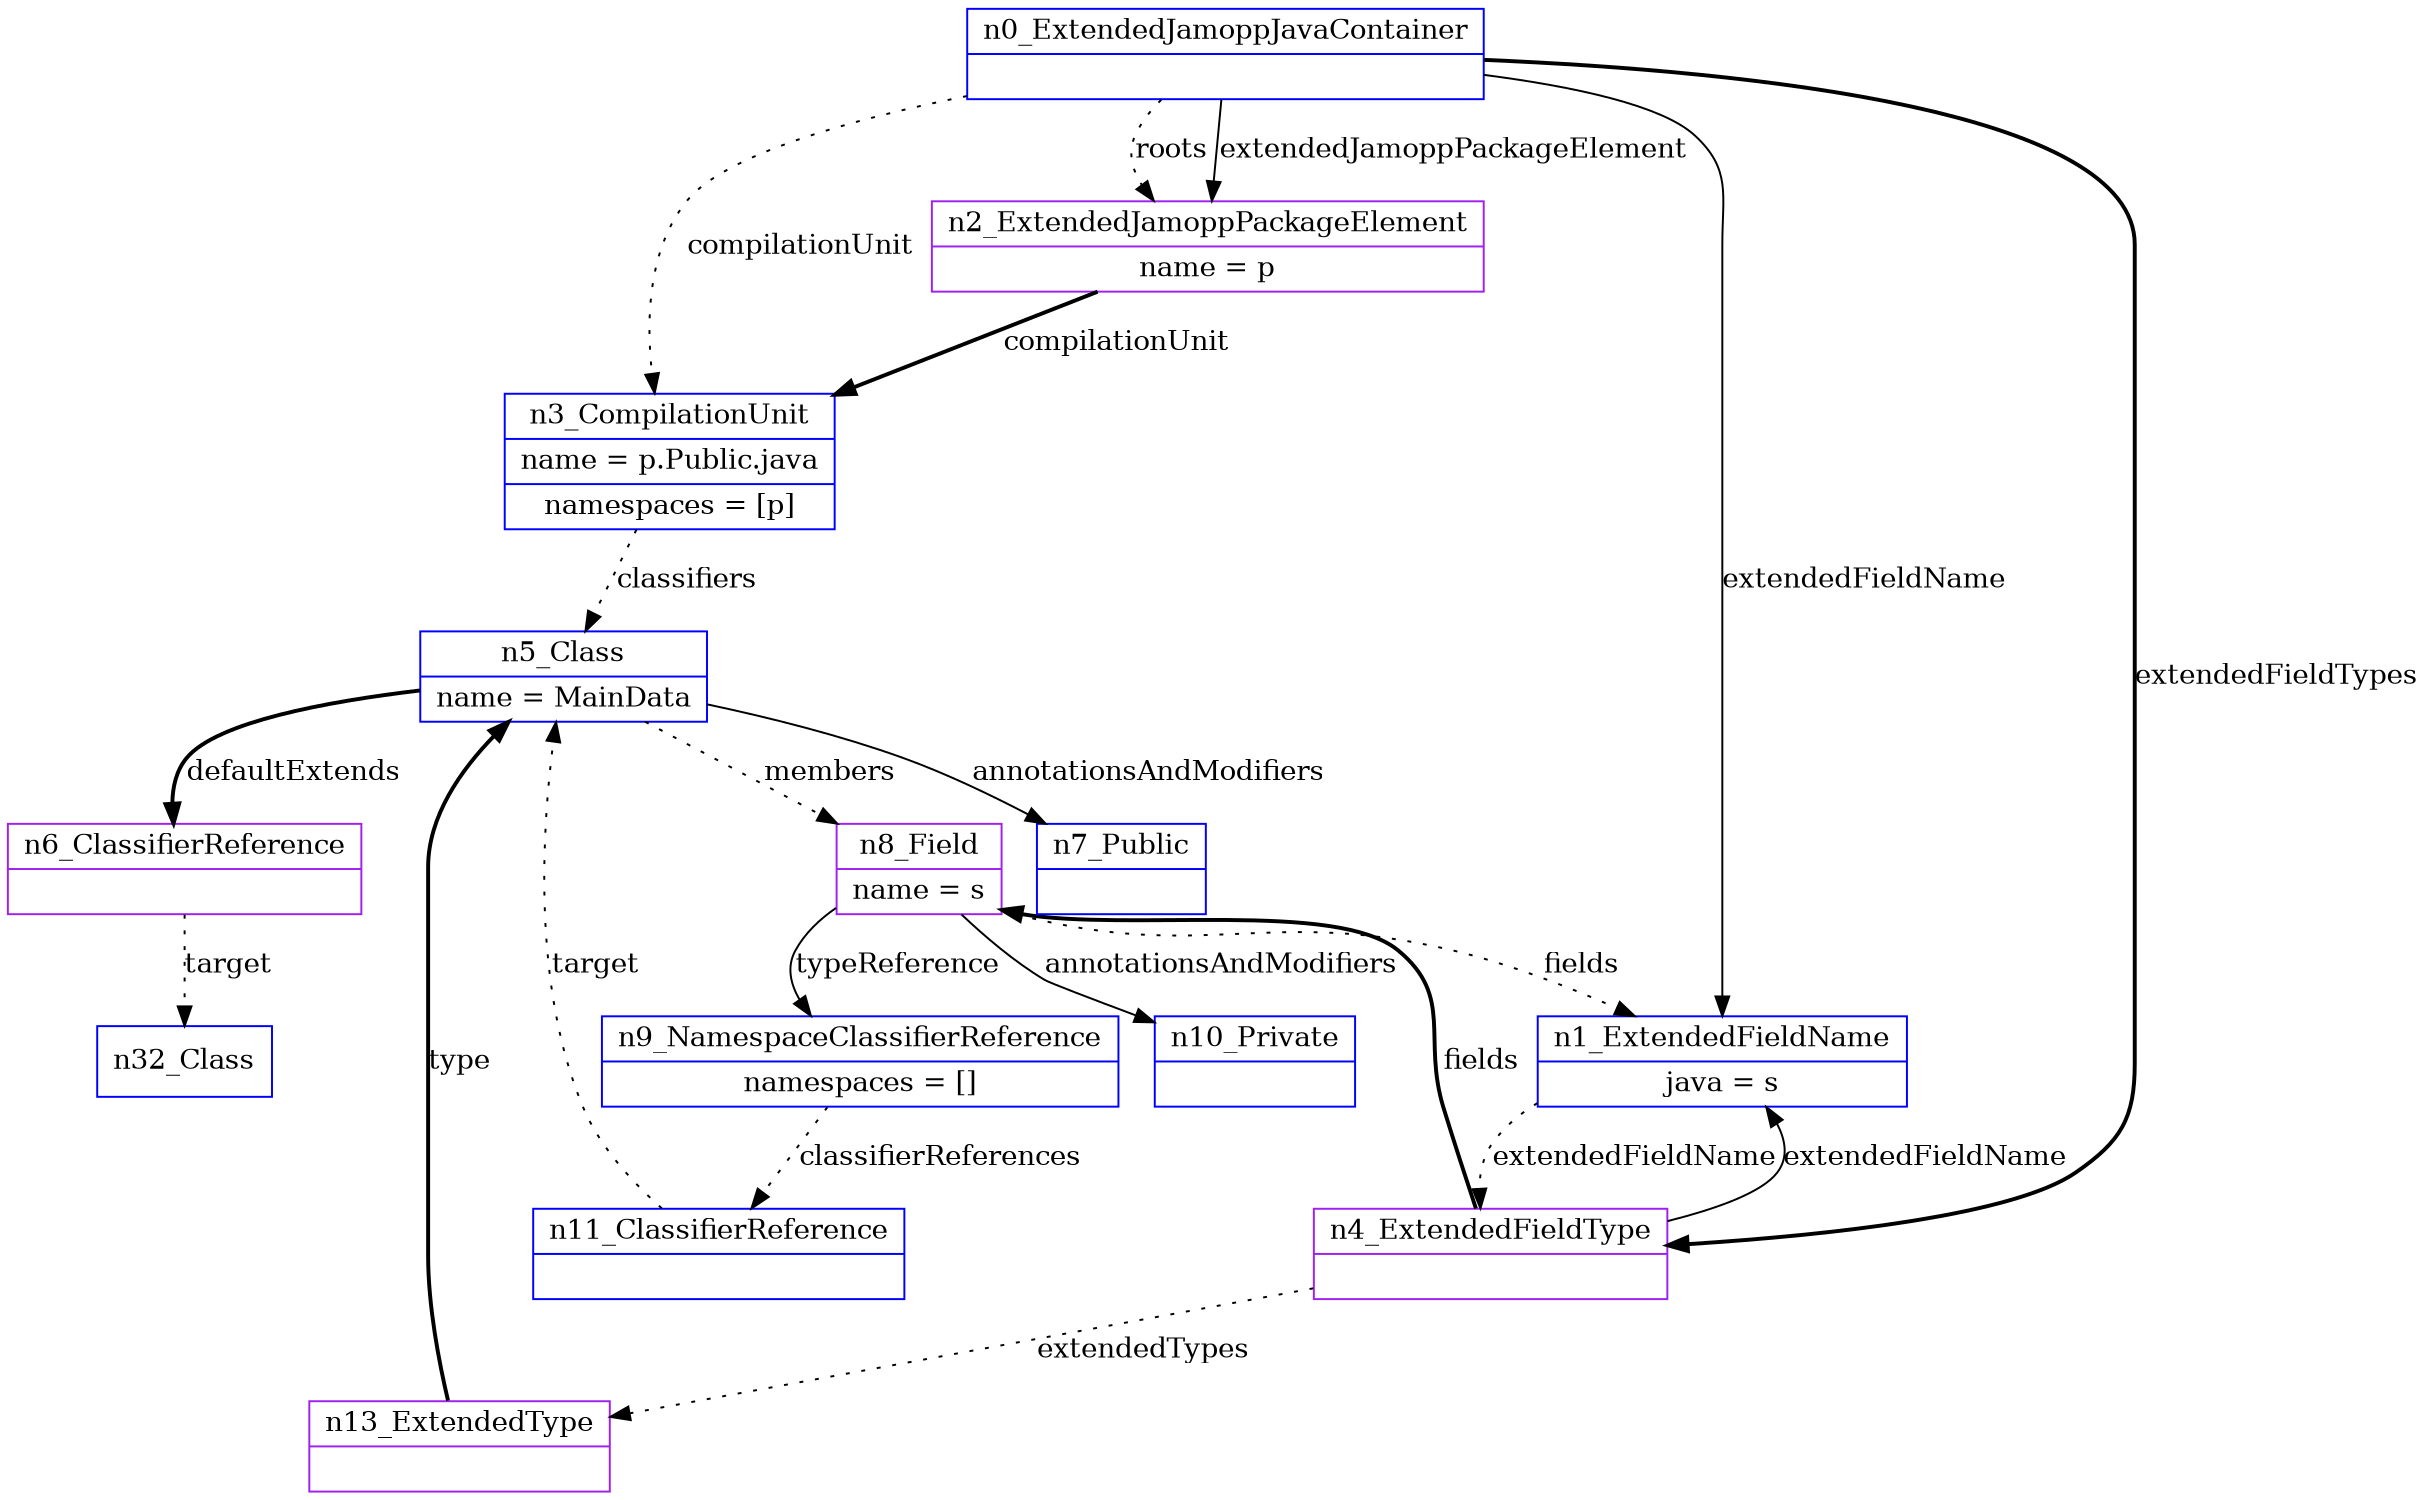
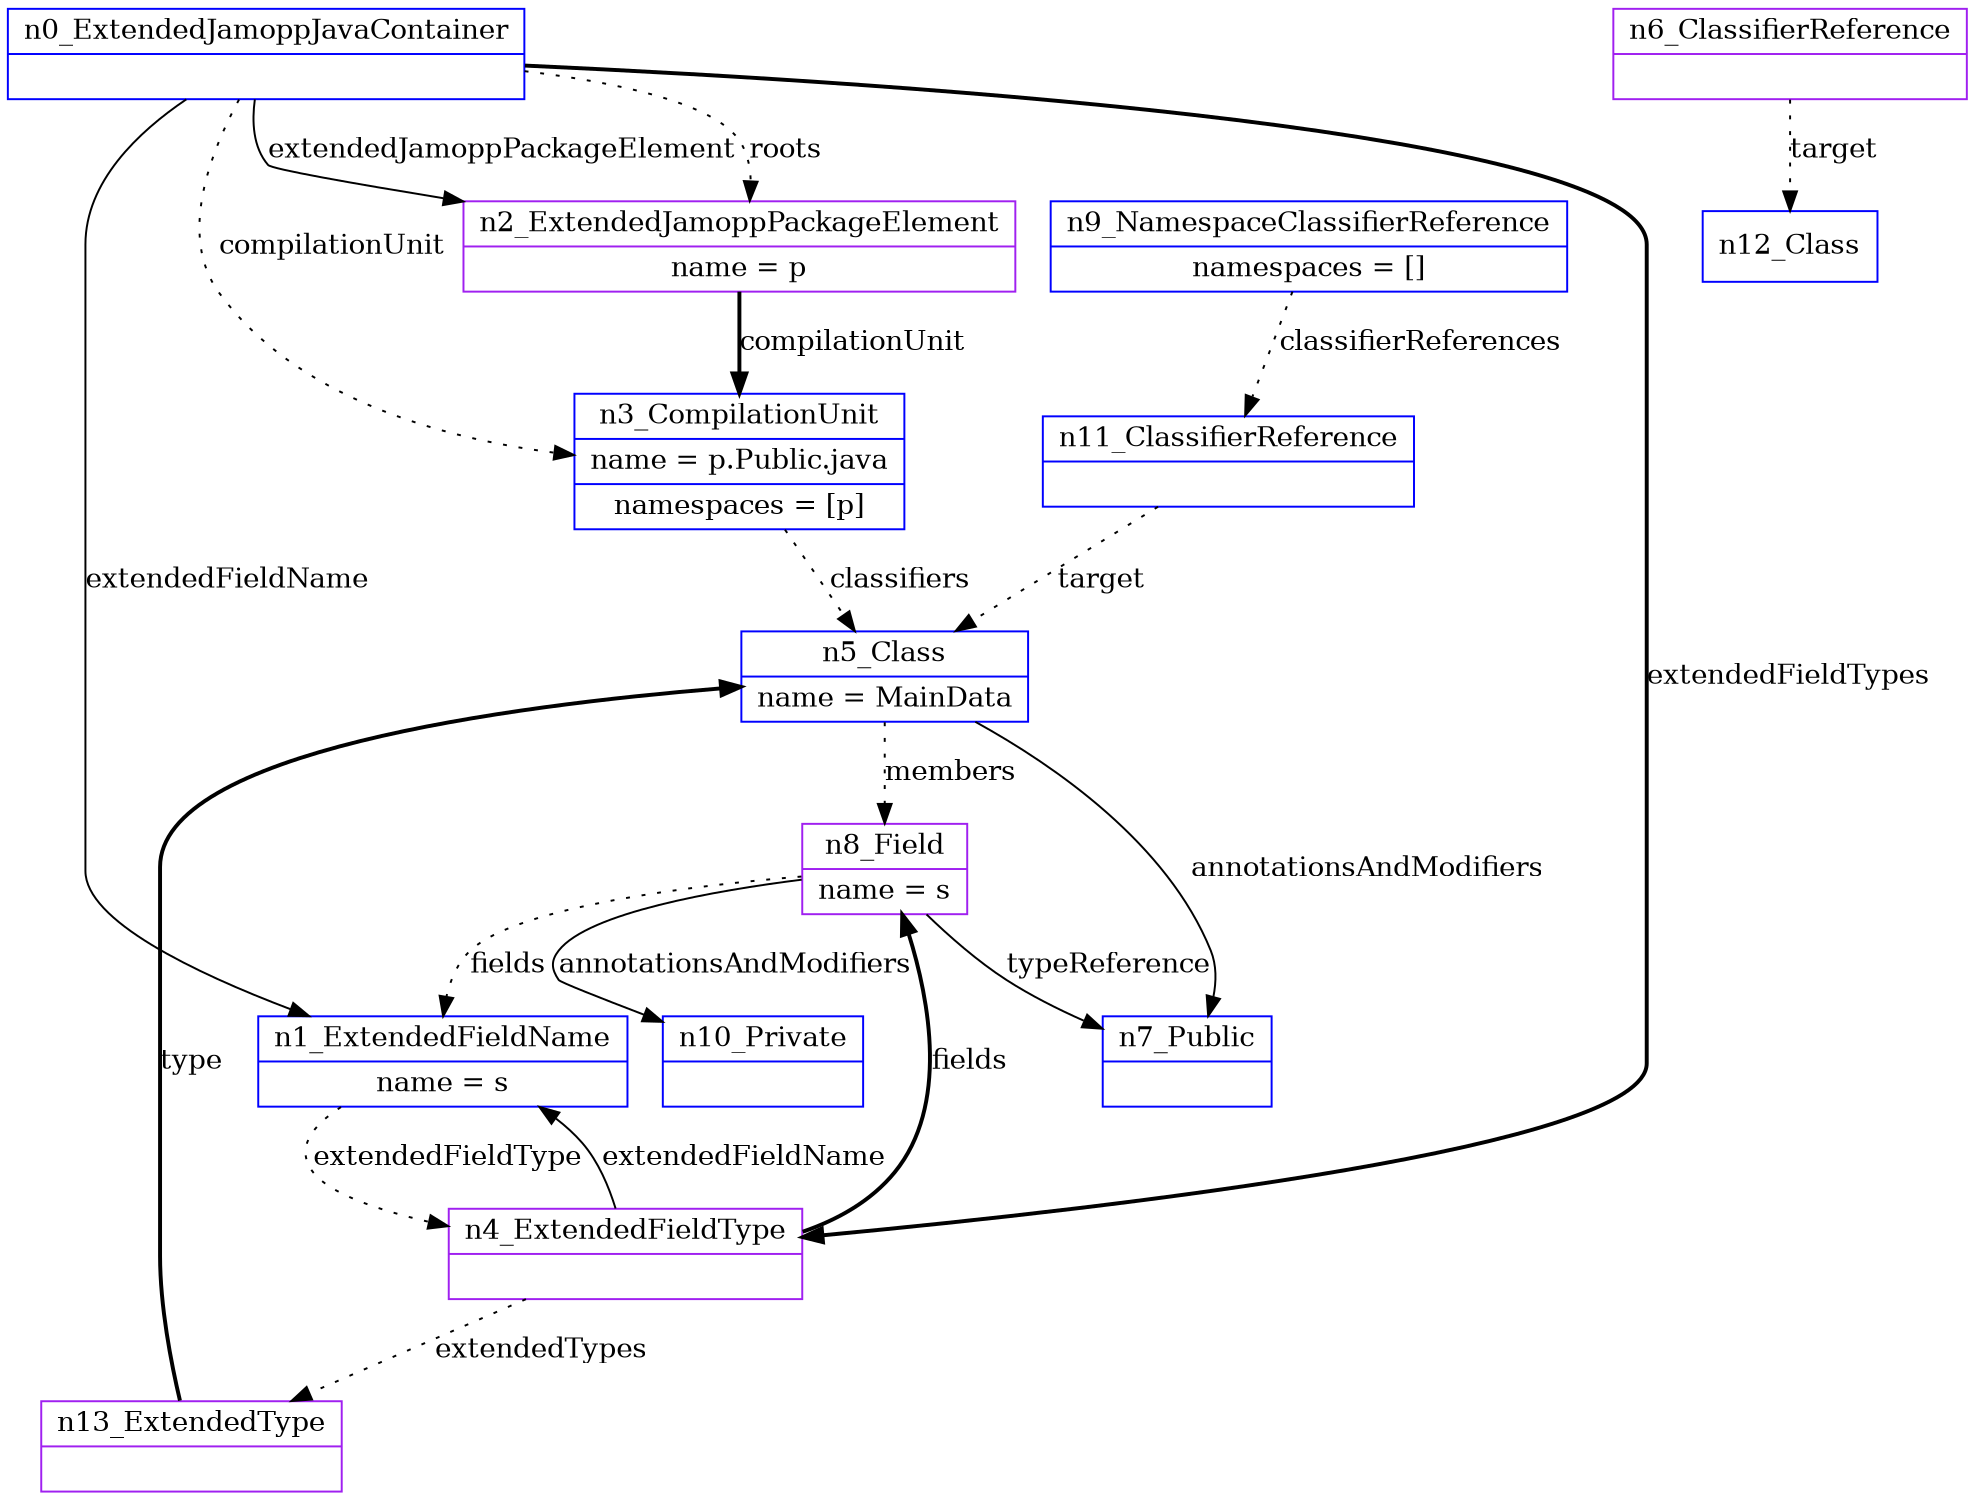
(275, 716) -> none
(797, 947) -> (1000, 975)
(185, 1061) -> (1790, 246)
(1722, 1083) -> (443, 1083)
(1635, 1158) -> (448, 1158)
